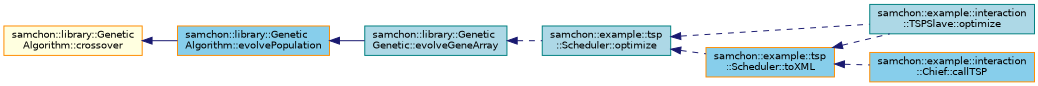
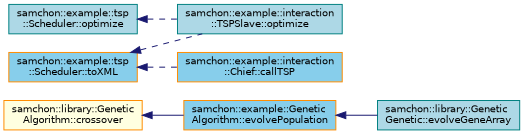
(253, 41) -> (260, 115)
(530, 41) -> none
(693, 52) -> none
